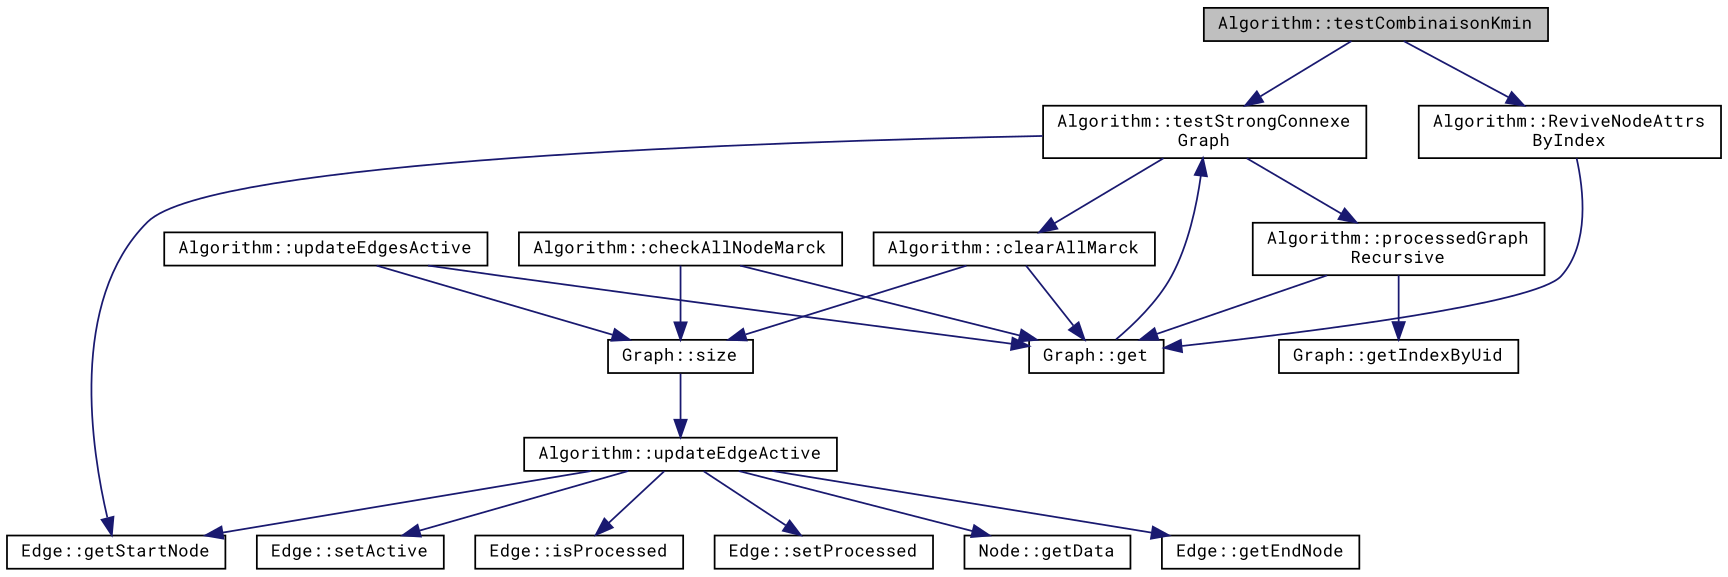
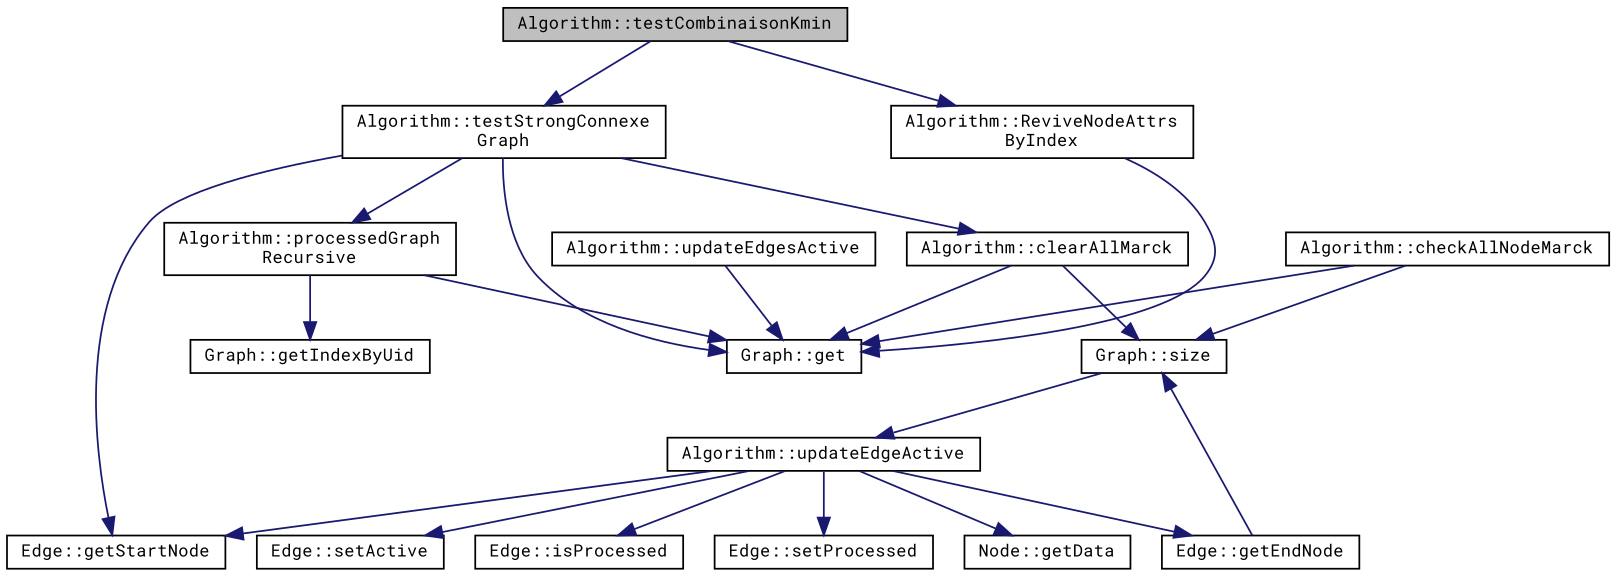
(1176, 267) -> (555, 293)
(495, 300) -> (1212, 462)
